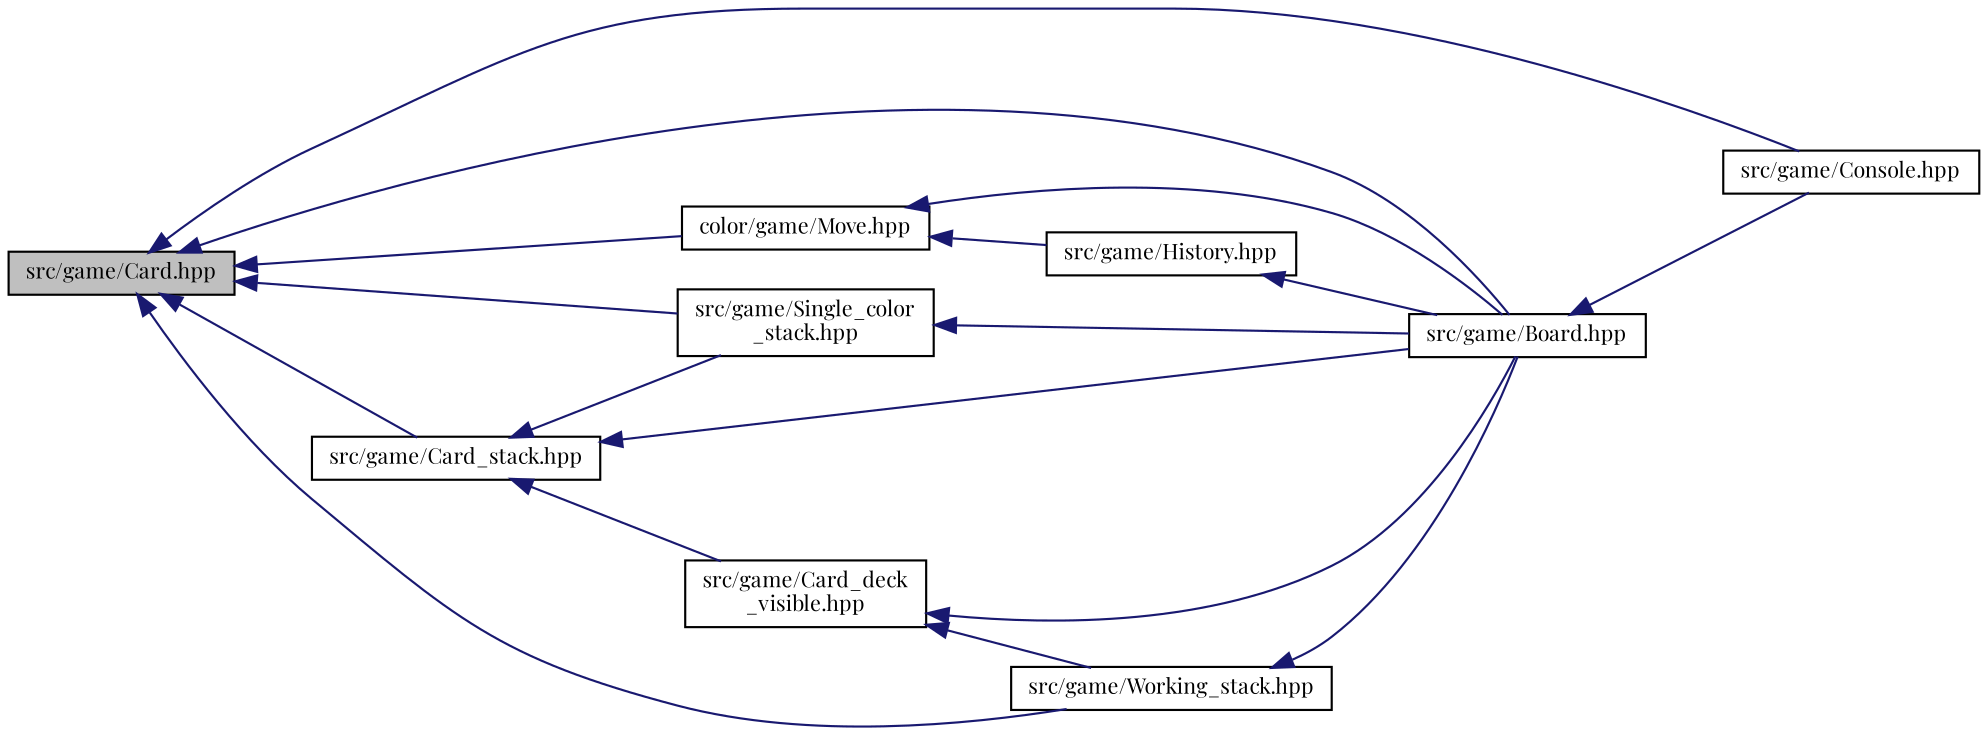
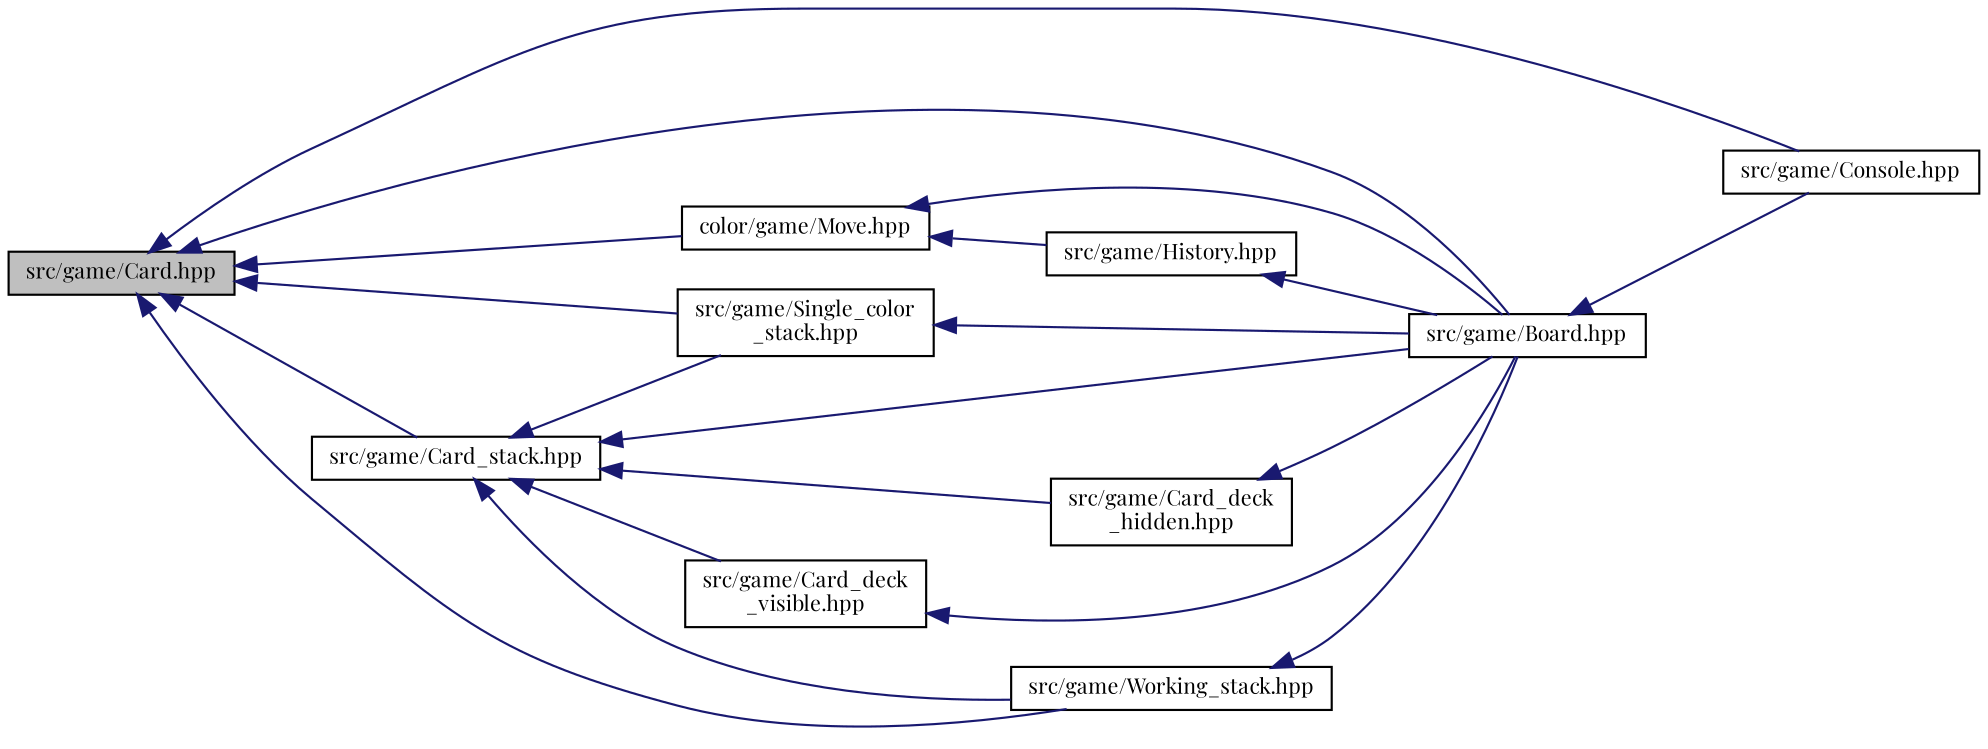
none -> (1171, 512)
(1019, 649) -> (722, 664)
